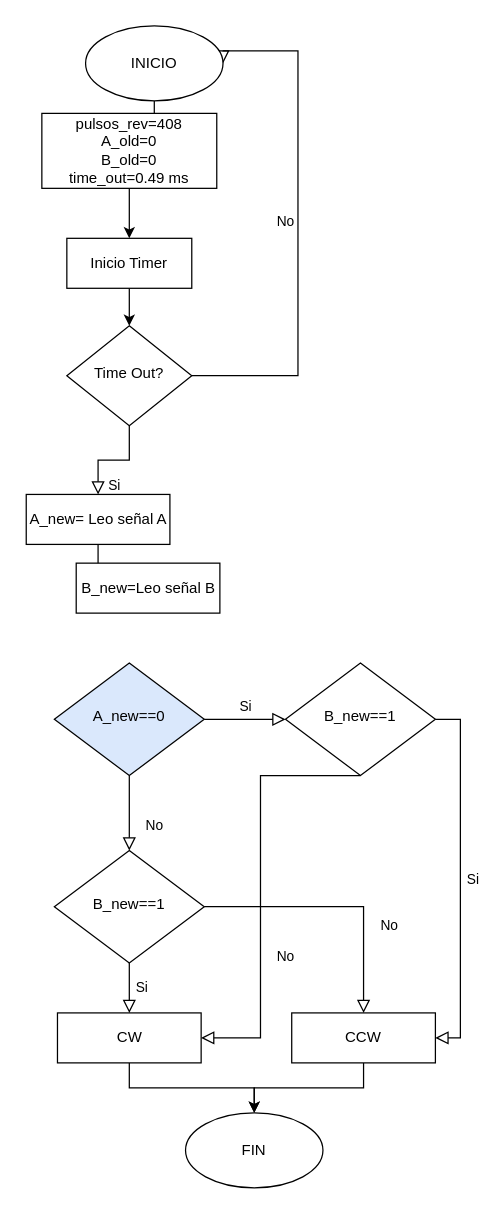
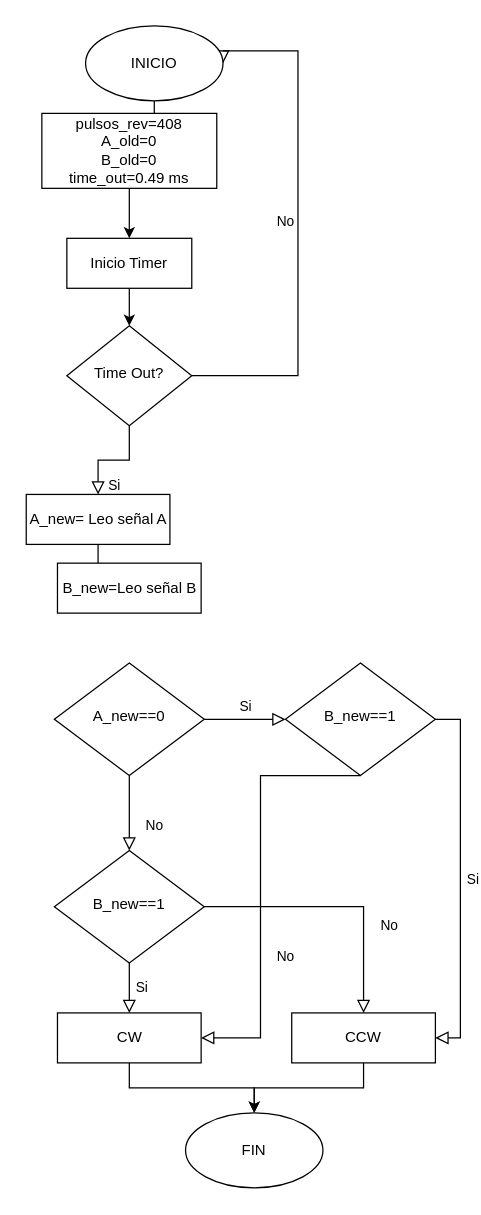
(148, 588) -> (129, 588)
(129, 719) -> (129, 719)
